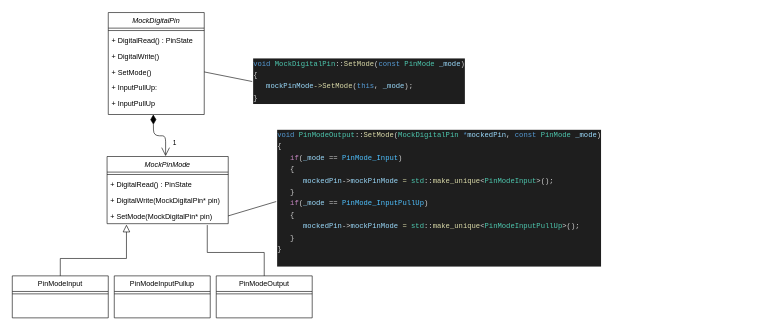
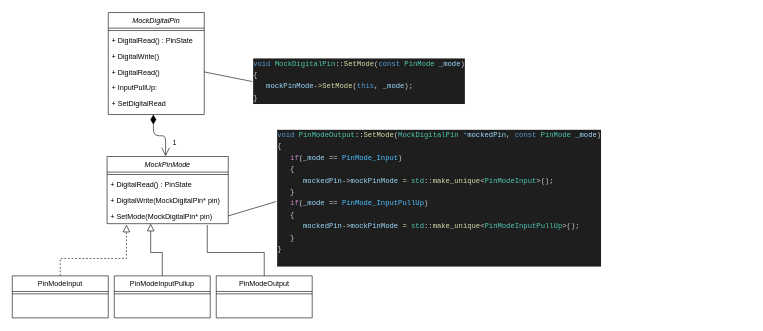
(133, 72) -> (138, 72)
(135, 103) -> (140, 103)
none -> (158, 252)
(98, 258) -> (98, 258)
